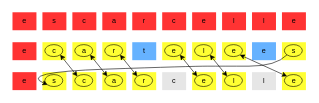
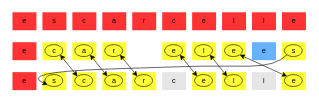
(144, 51) -> none
